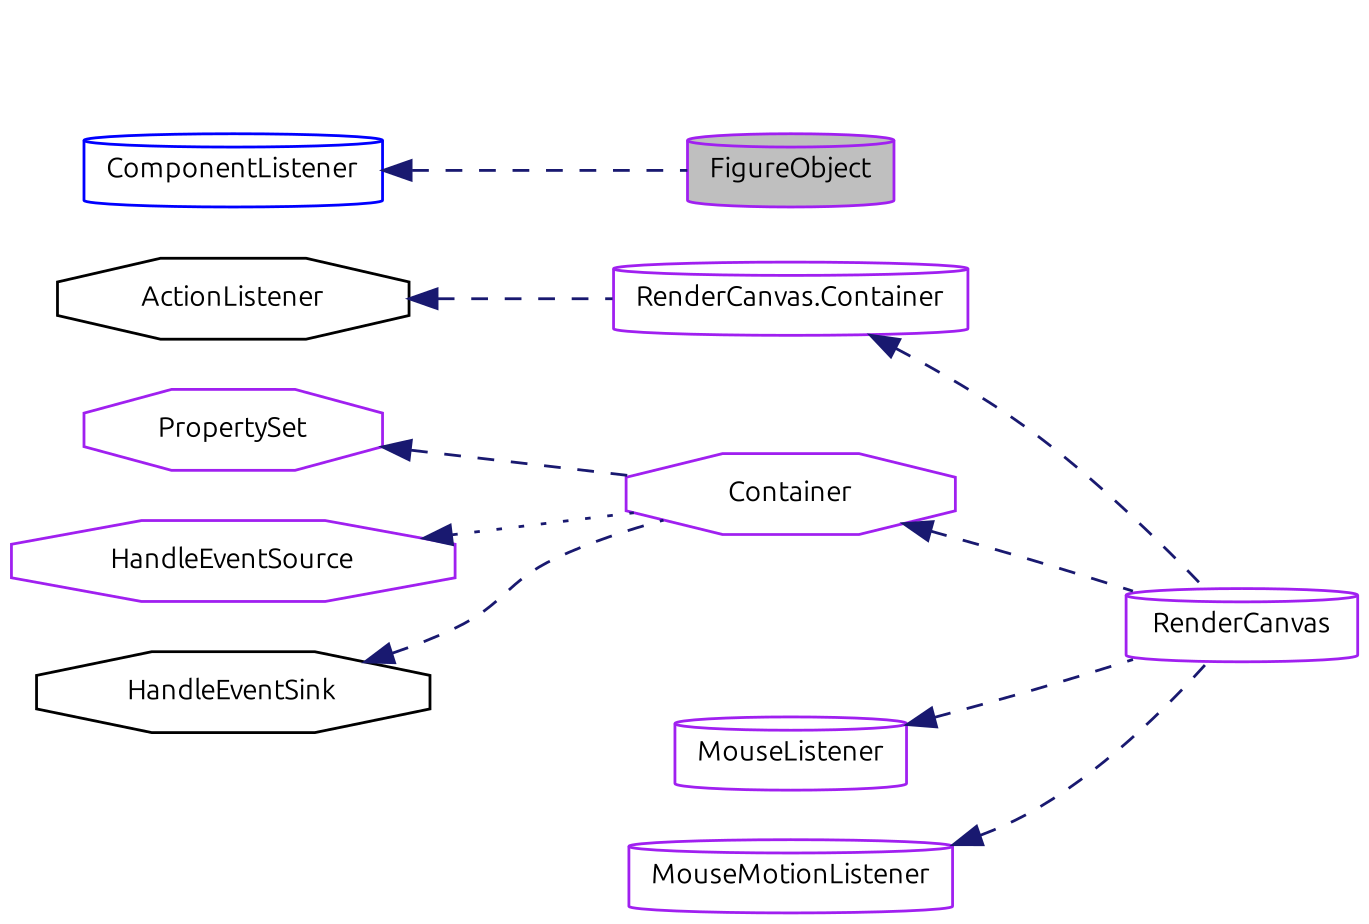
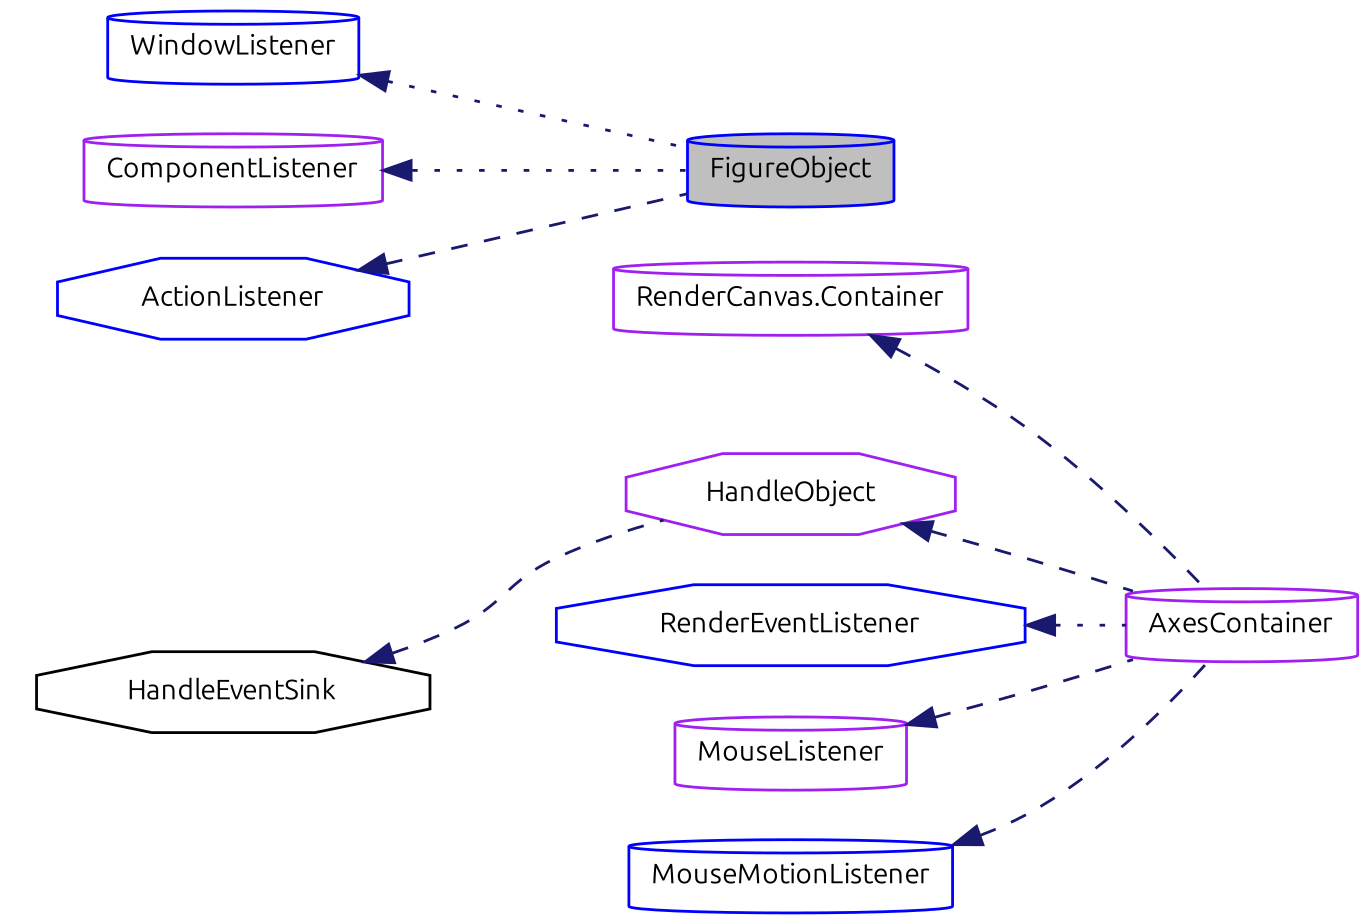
none -> (233, 48)
(233, 170) -> (233, 170)
(550, 170) -> (550, 170)
(791, 170) -> (791, 170)
(233, 299) -> (233, 299)
(525, 299) -> (537, 229)
(233, 430) -> none
(791, 494) -> (791, 494)
(233, 561) -> none
none -> (791, 625)
(1242, 625) -> (1242, 625)
(791, 876) -> (791, 876)
